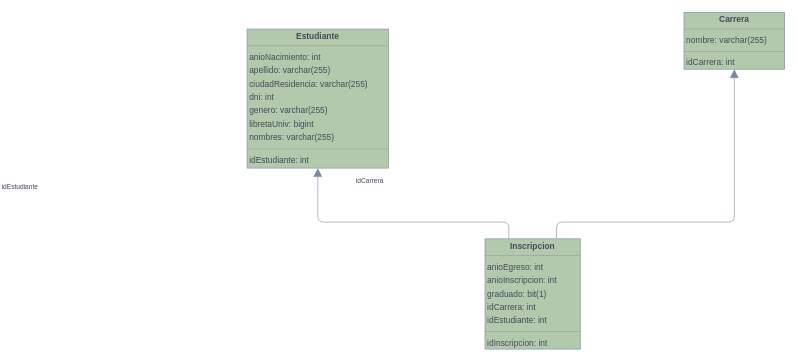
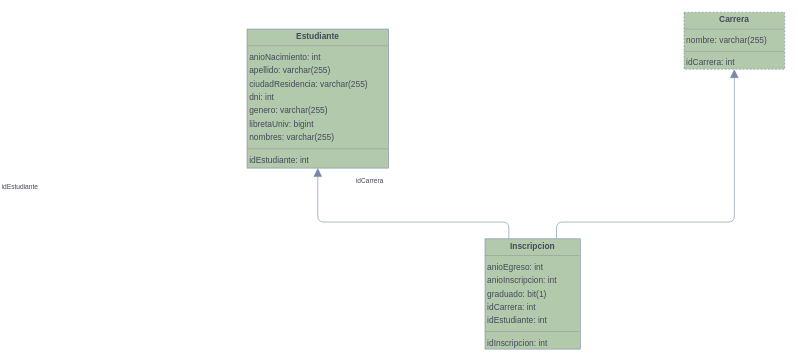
(735, 41) -> (735, 41)
